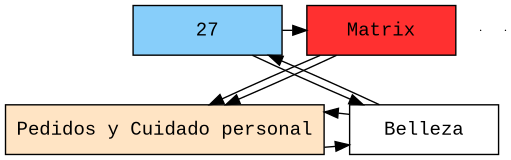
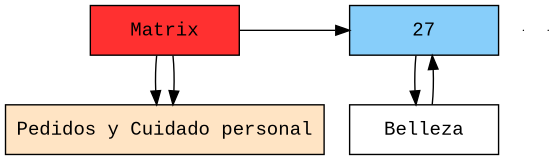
(287, 30) -> (288, 30)
(344, 114) -> none
(330, 147) -> none
